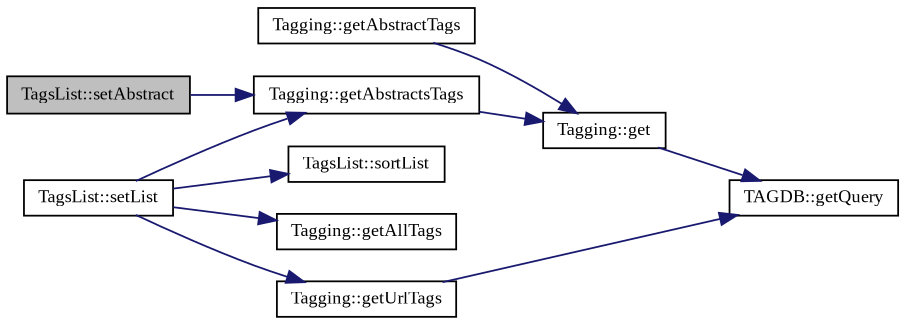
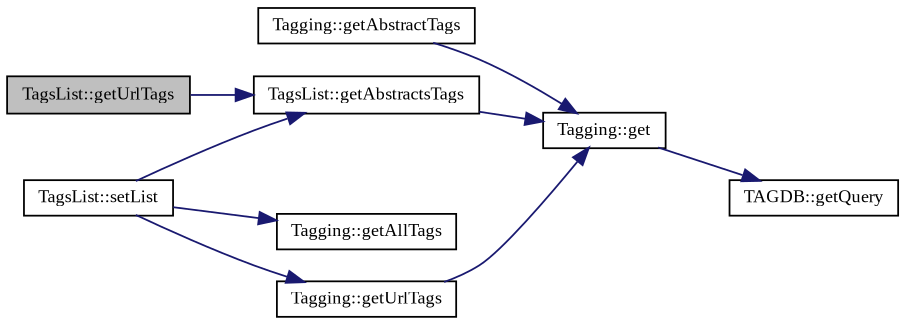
(99, 95) -> (99, 95)
(367, 95) -> (367, 95)
(367, 164) -> none
(581, 251) -> (518, 230)
